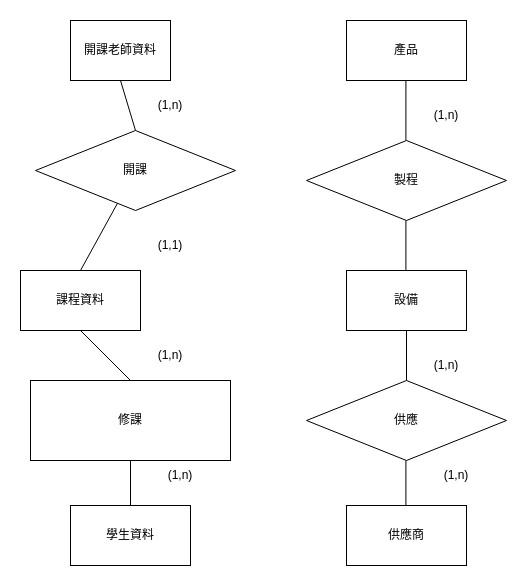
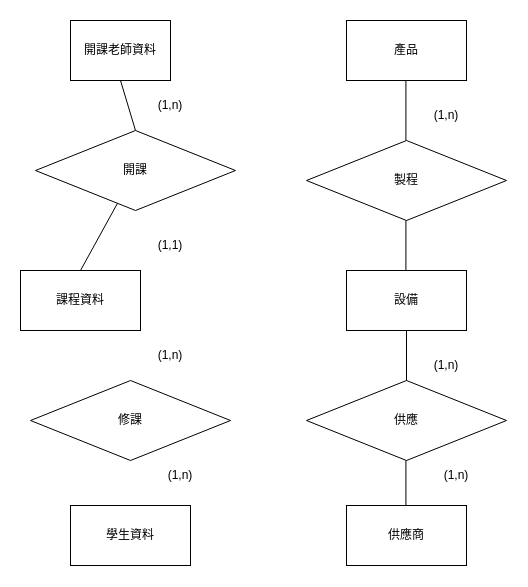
(106, 356) -> none
(131, 421) -> (131, 421)
(131, 484) -> none
